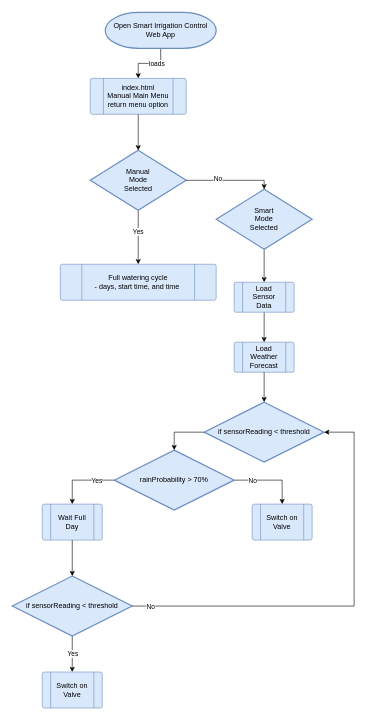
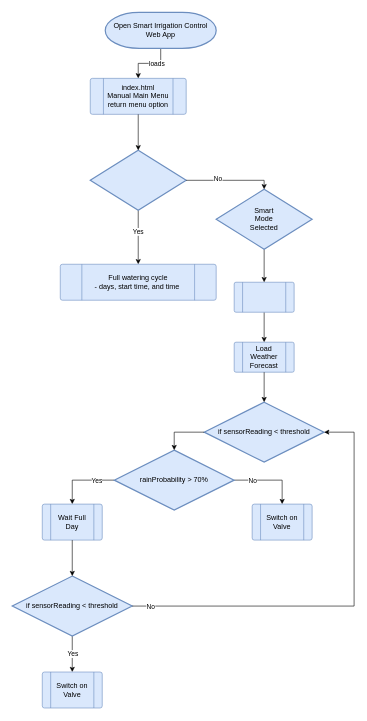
(138, 180) -> none
(264, 297) -> none
